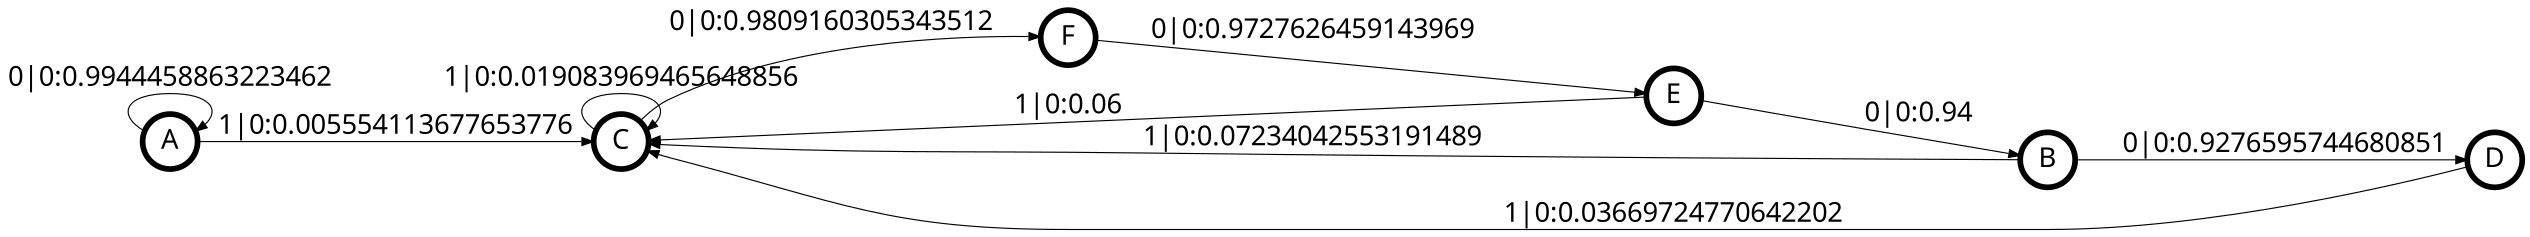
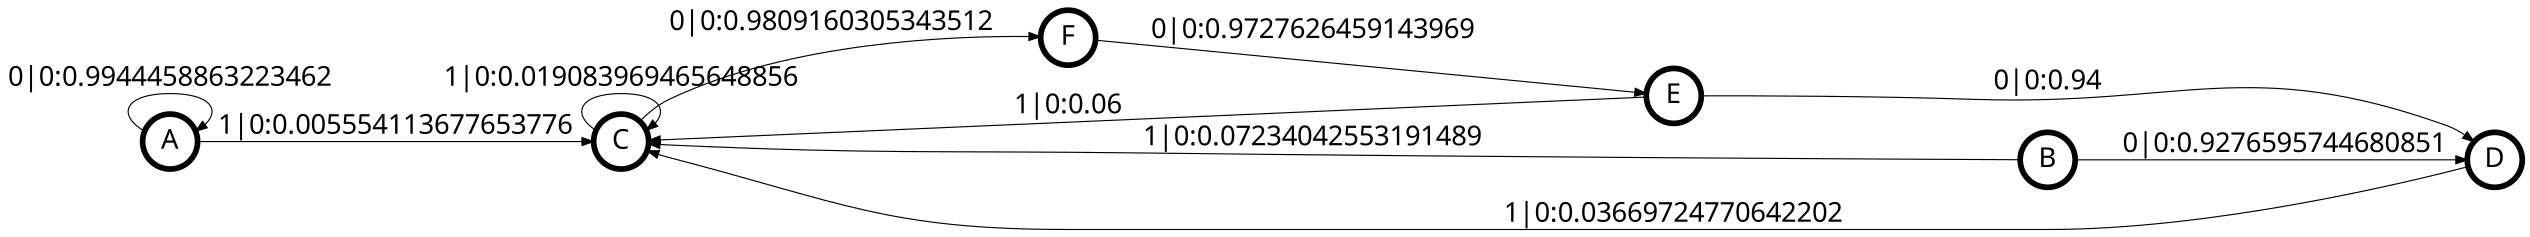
(1855, 127) -> (2086, 98)
